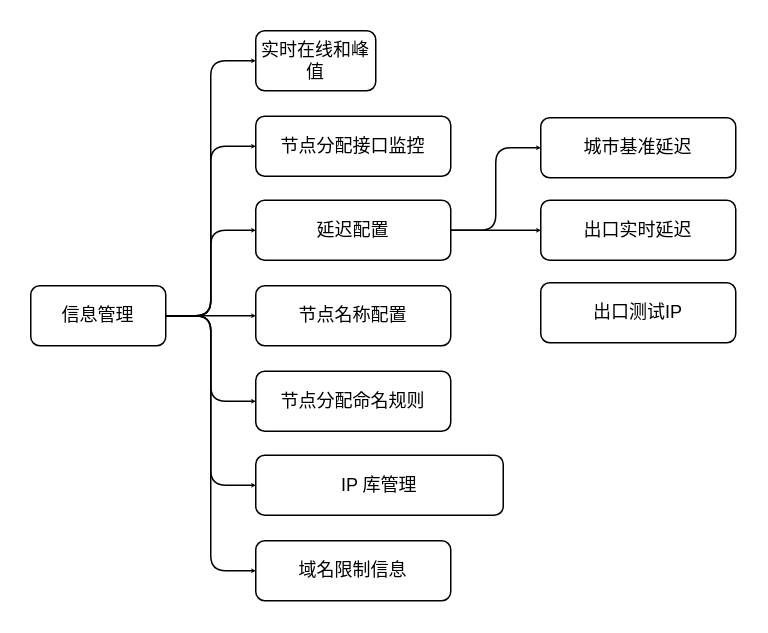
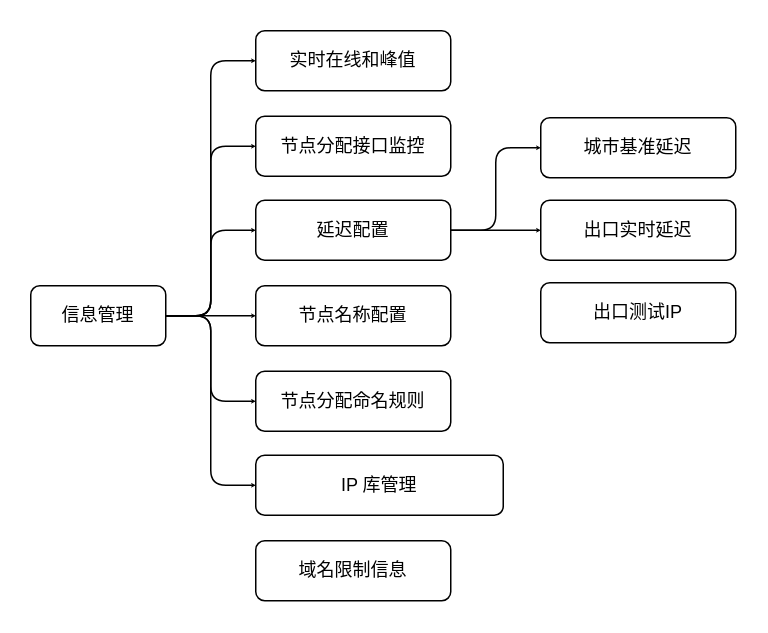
(316, 61) -> (353, 61)
(211, 541) -> none
